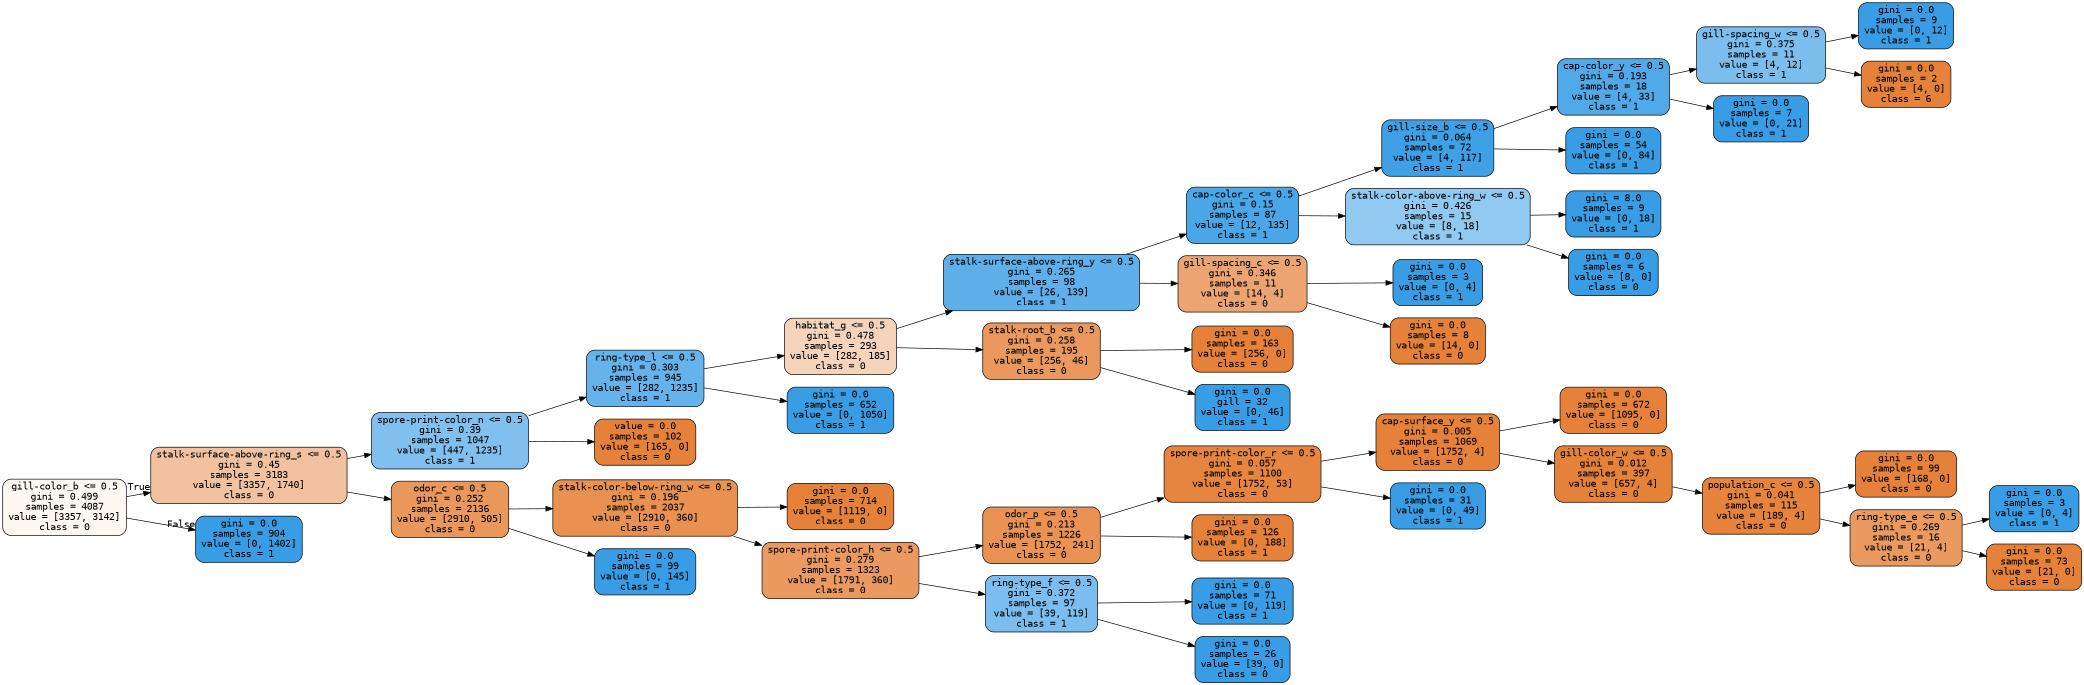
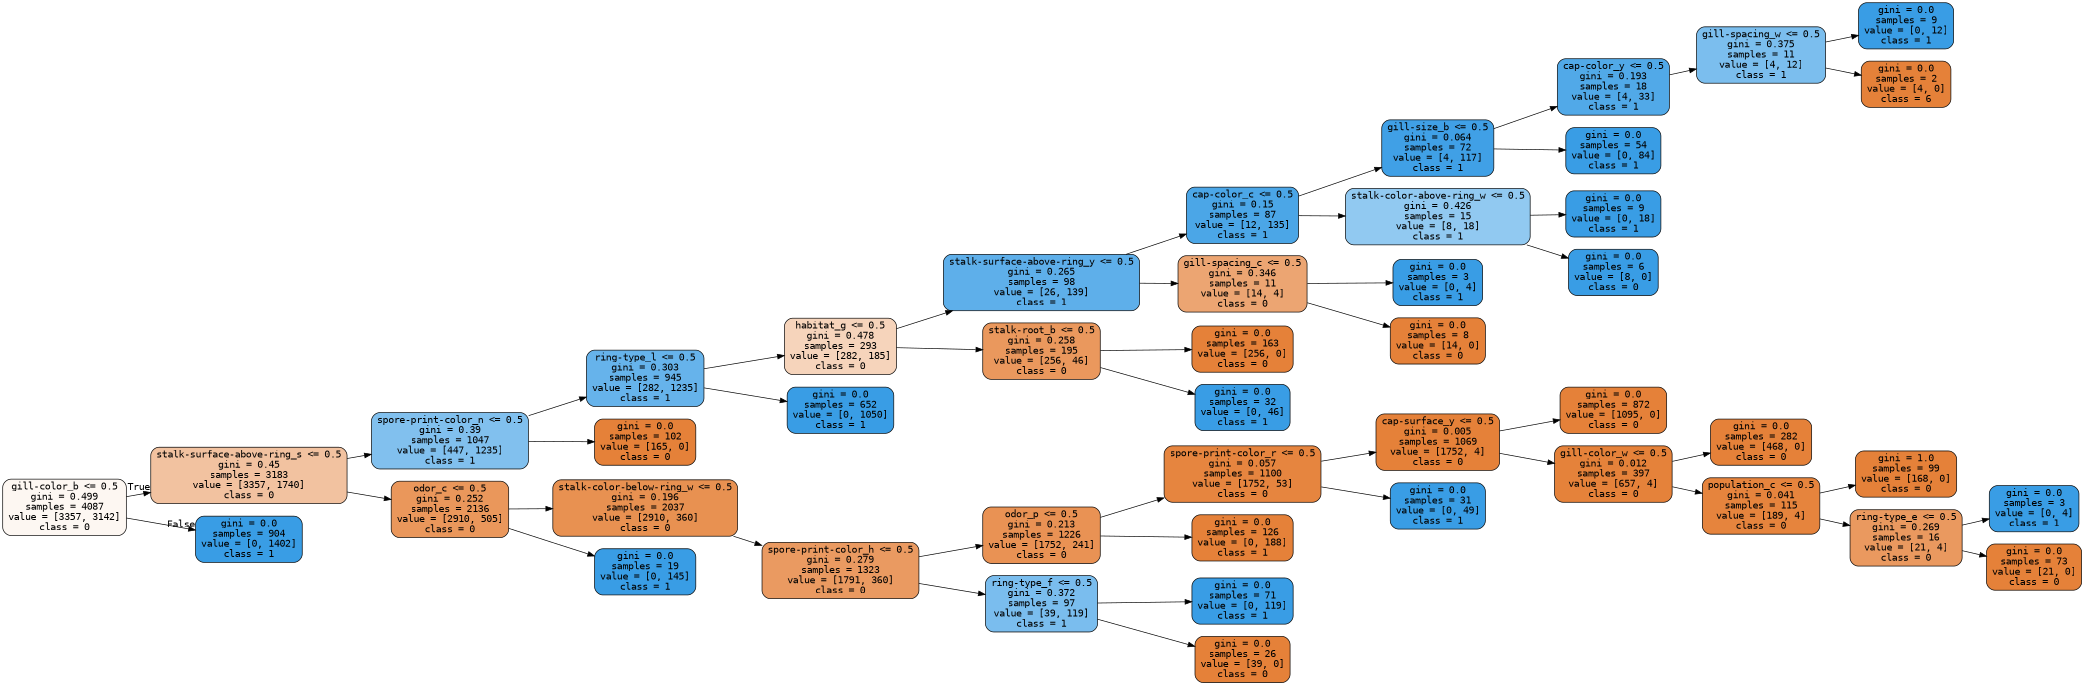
(1761, 119) -> none
(1613, 214) -> (1613, 214)
(1243, 408) -> (1243, 408)
(1613, 410) -> (1613, 410)
(645, 442) -> (645, 442)
none -> (1761, 442)
(1906, 474) -> (1906, 474)
(840, 507) -> none
(645, 572) -> (645, 572)
(1243, 659) -> (1243, 659)
